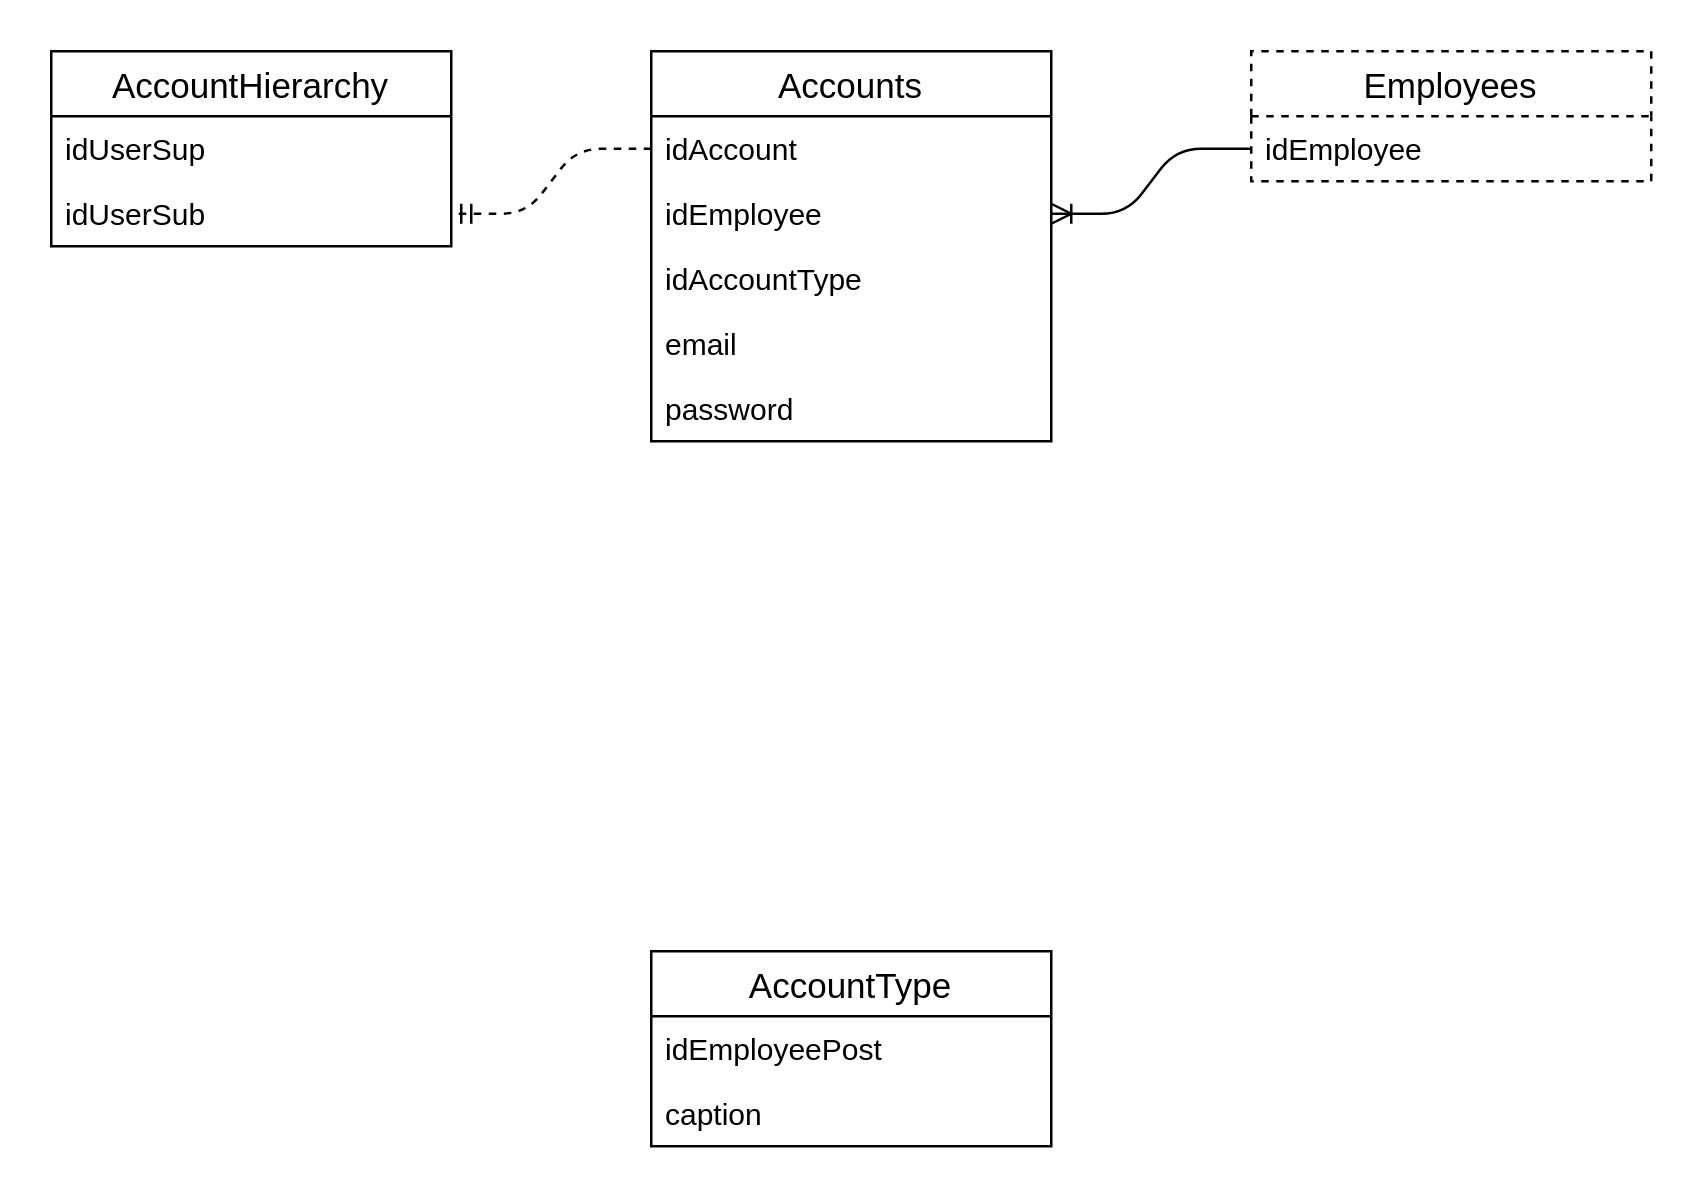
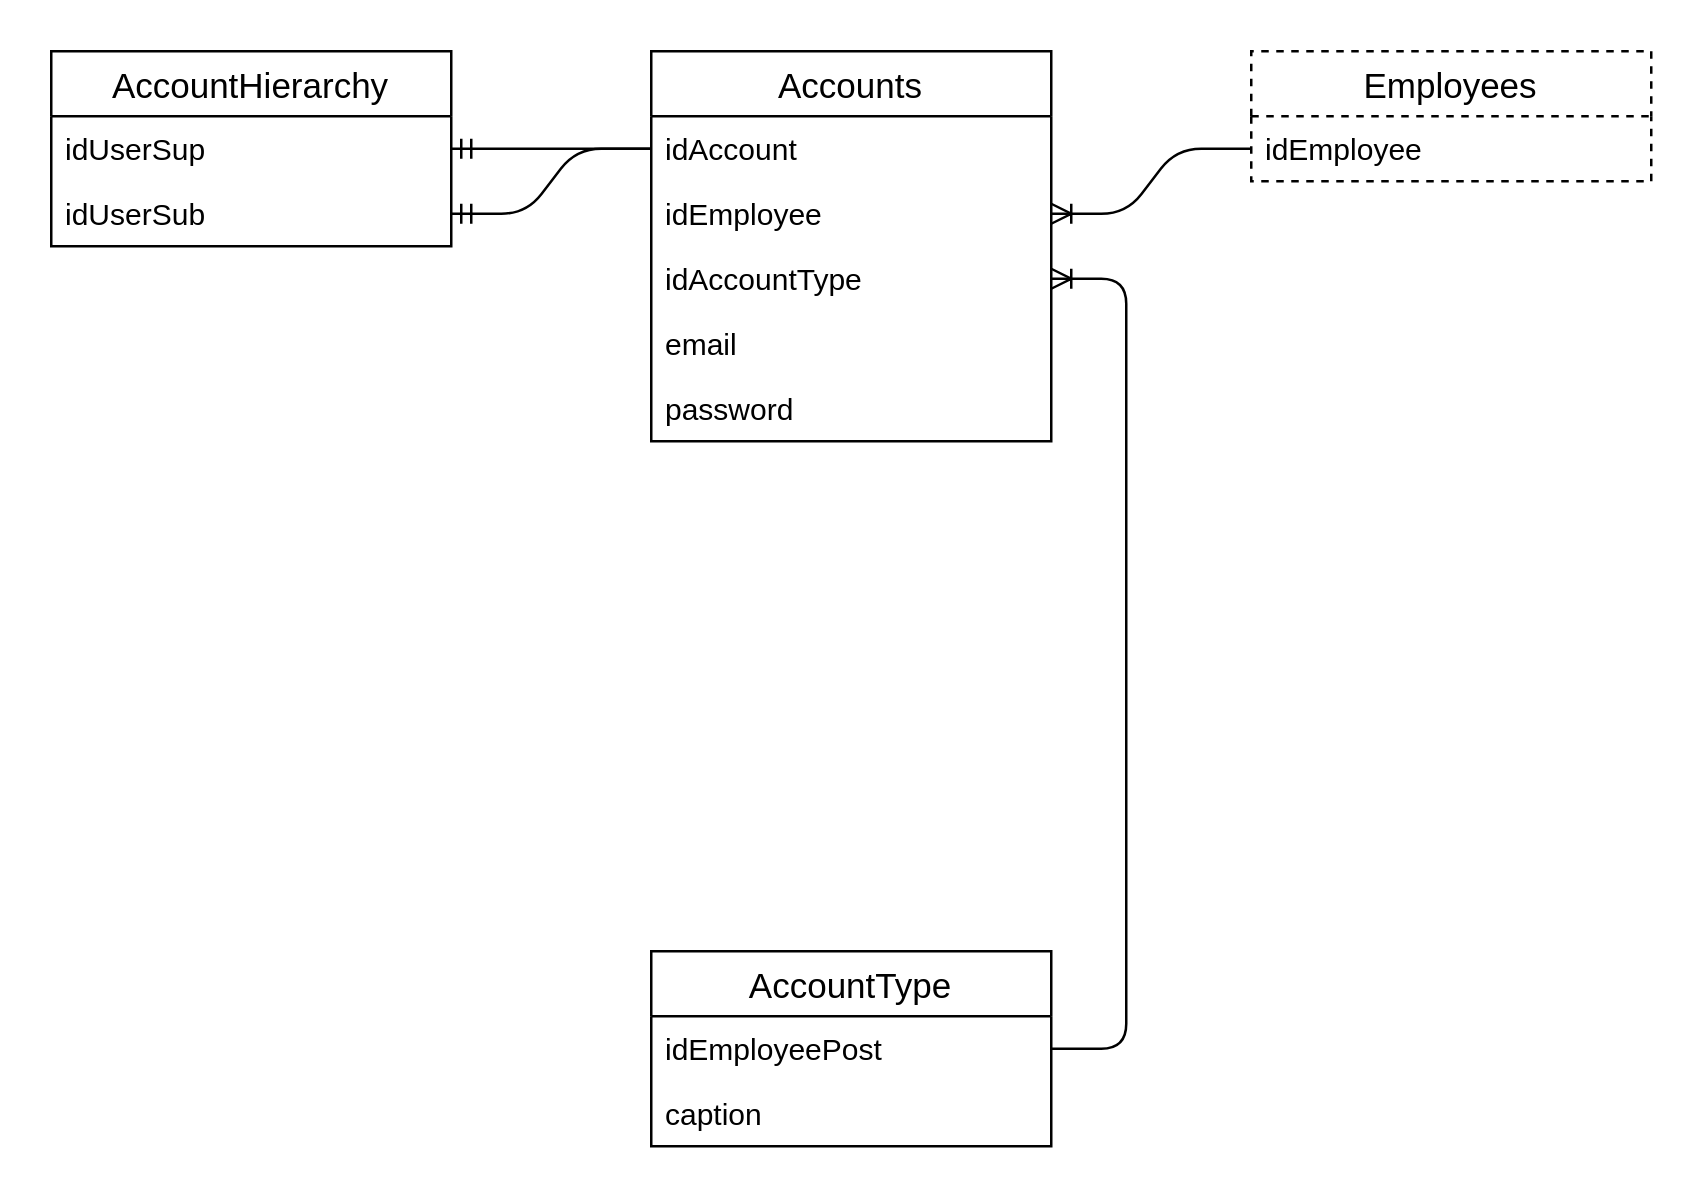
none -> (515, 149)
(529, 206) -> (529, 206)
none -> (1126, 664)
